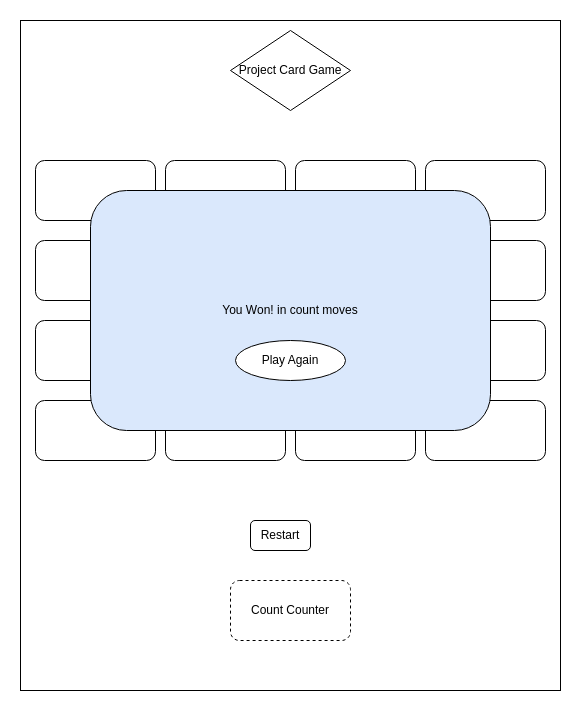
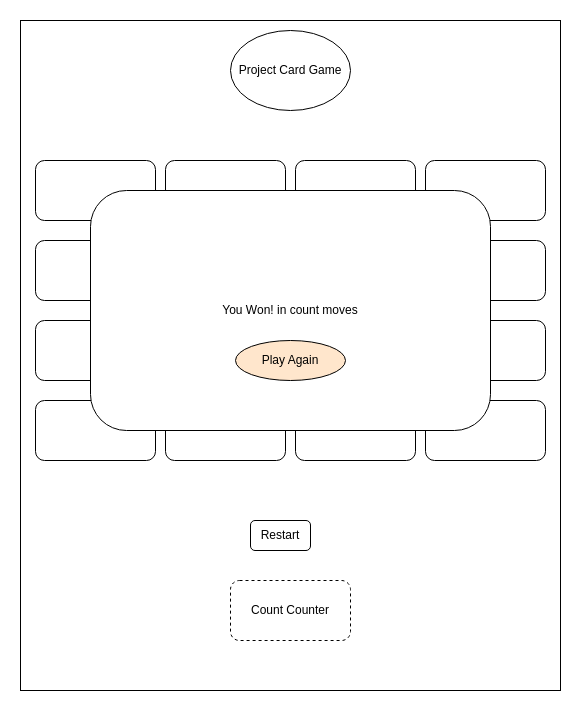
(291, 71) -> (291, 71)
(291, 311) -> (291, 311)
(291, 361) -> (291, 361)
